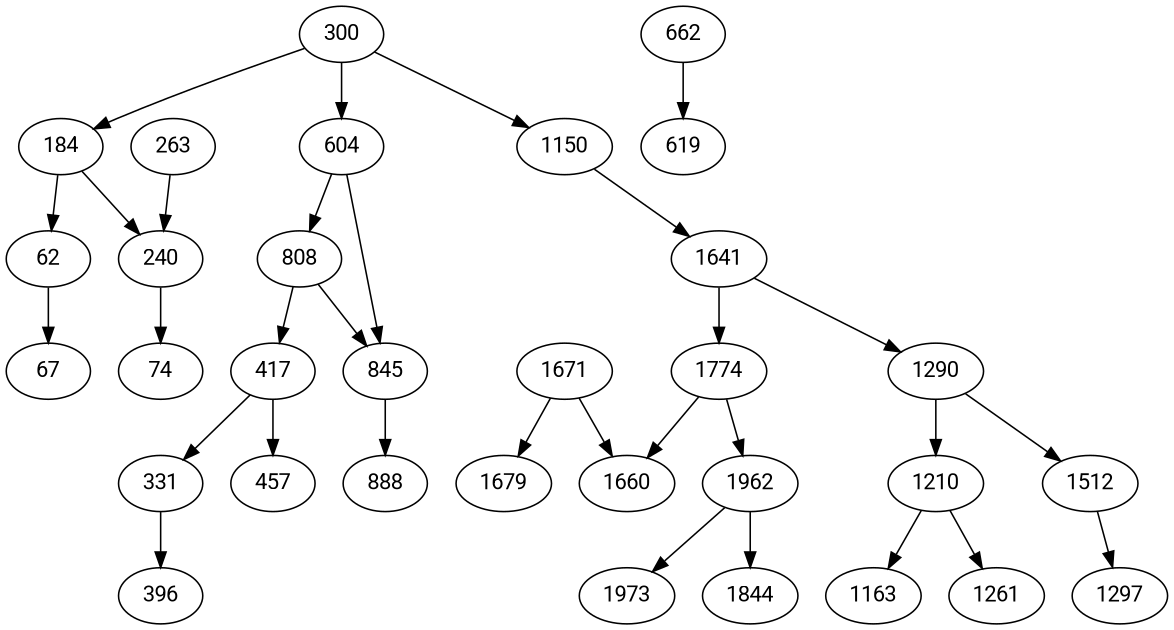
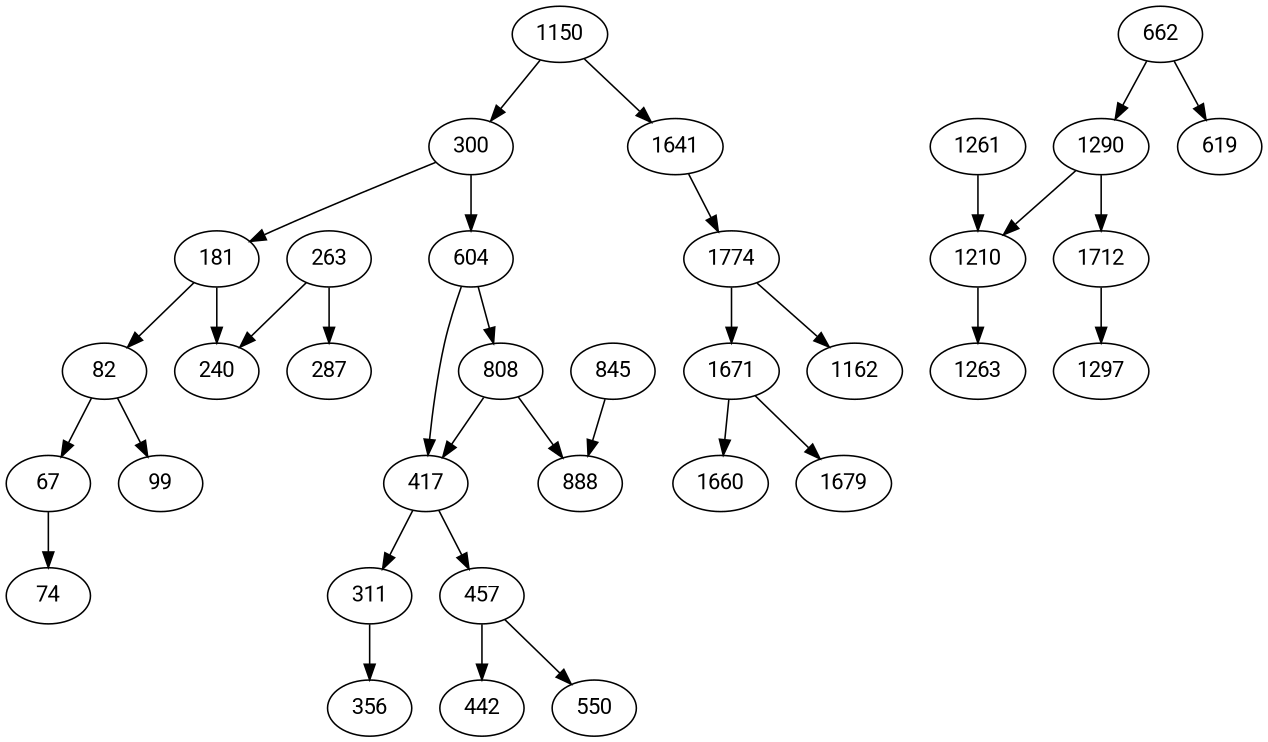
(444, 86) -> (520, 84)
(61, 147) -> (217, 259)
(362, 251) -> (441, 362)
(48, 259) -> (105, 371)
(161, 307) -> (48, 532)
(338, 309) -> (536, 421)
(820, 312) -> (1135, 83)
none -> (329, 371)
(678, 421) -> (732, 307)
(161, 484) -> (370, 596)
none -> (161, 484)
(750, 484) -> (855, 371)
(1090, 484) -> (1101, 259)
(962, 532) -> (978, 195)
(161, 596) -> (370, 708)
(627, 596) -> none
(750, 596) -> none
(873, 596) -> (978, 371)
none -> (482, 708)
none -> (594, 708)
